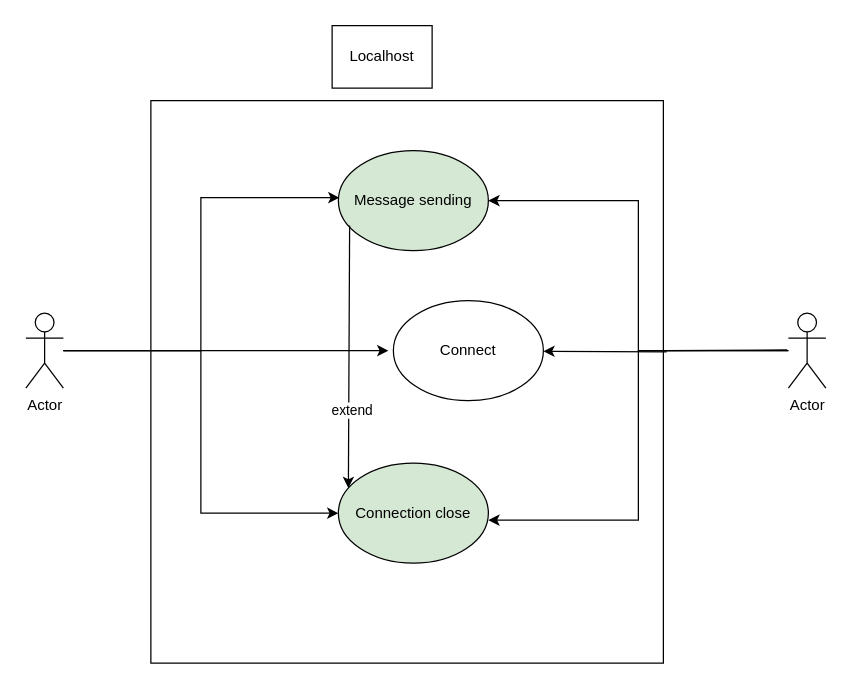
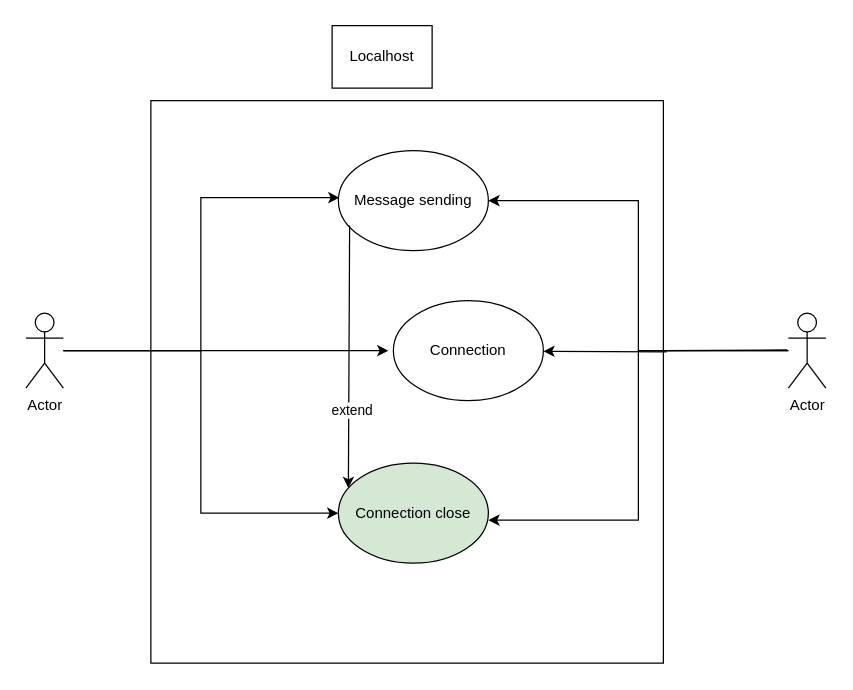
(413, 201) -> (413, 201)
(468, 351) -> (468, 351)
